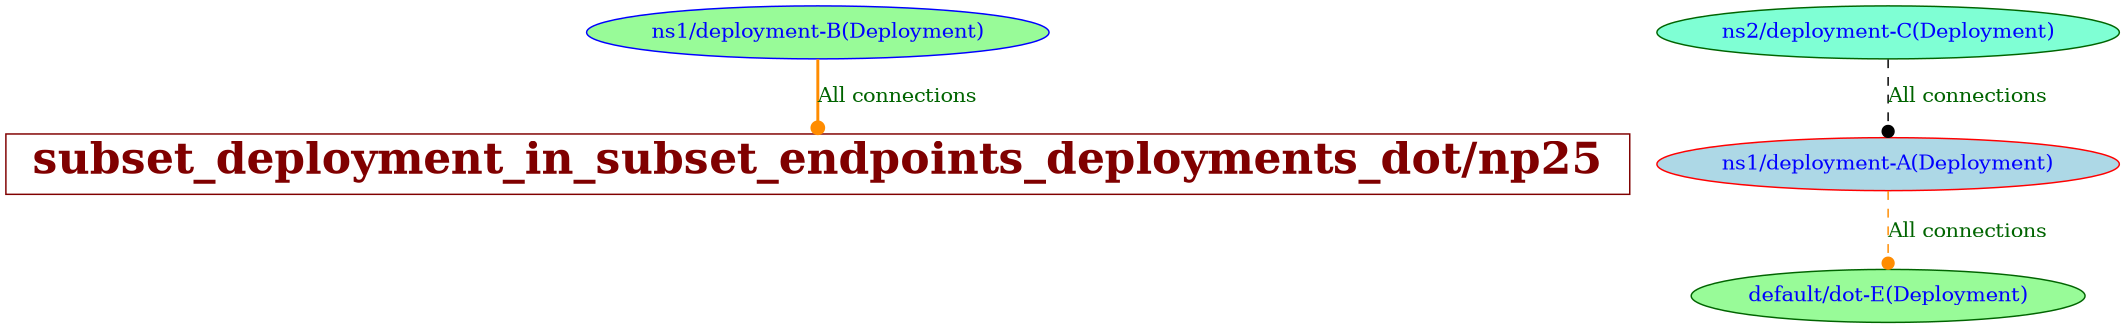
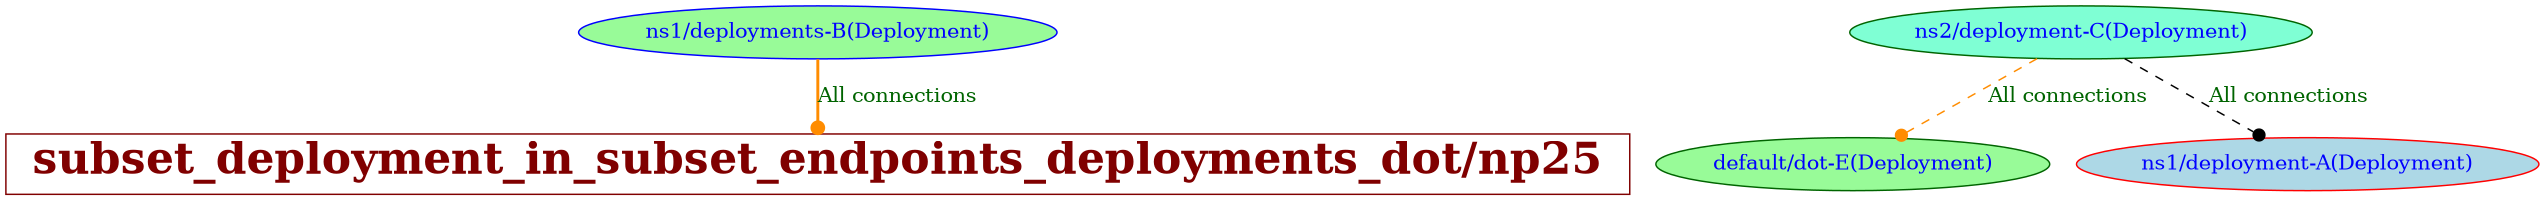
(818, 32) -> (818, 32)
(1888, 224) -> (1972, 96)
